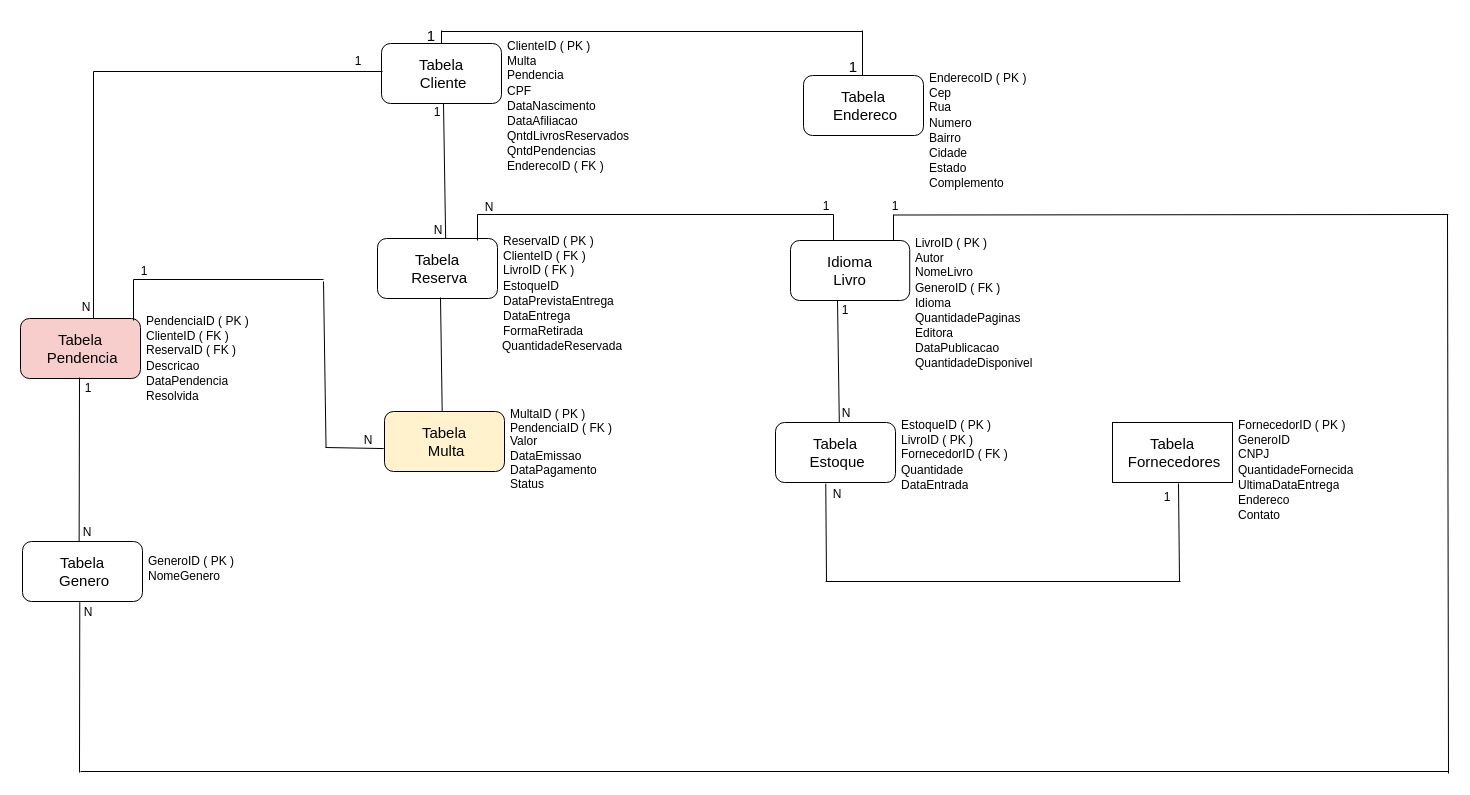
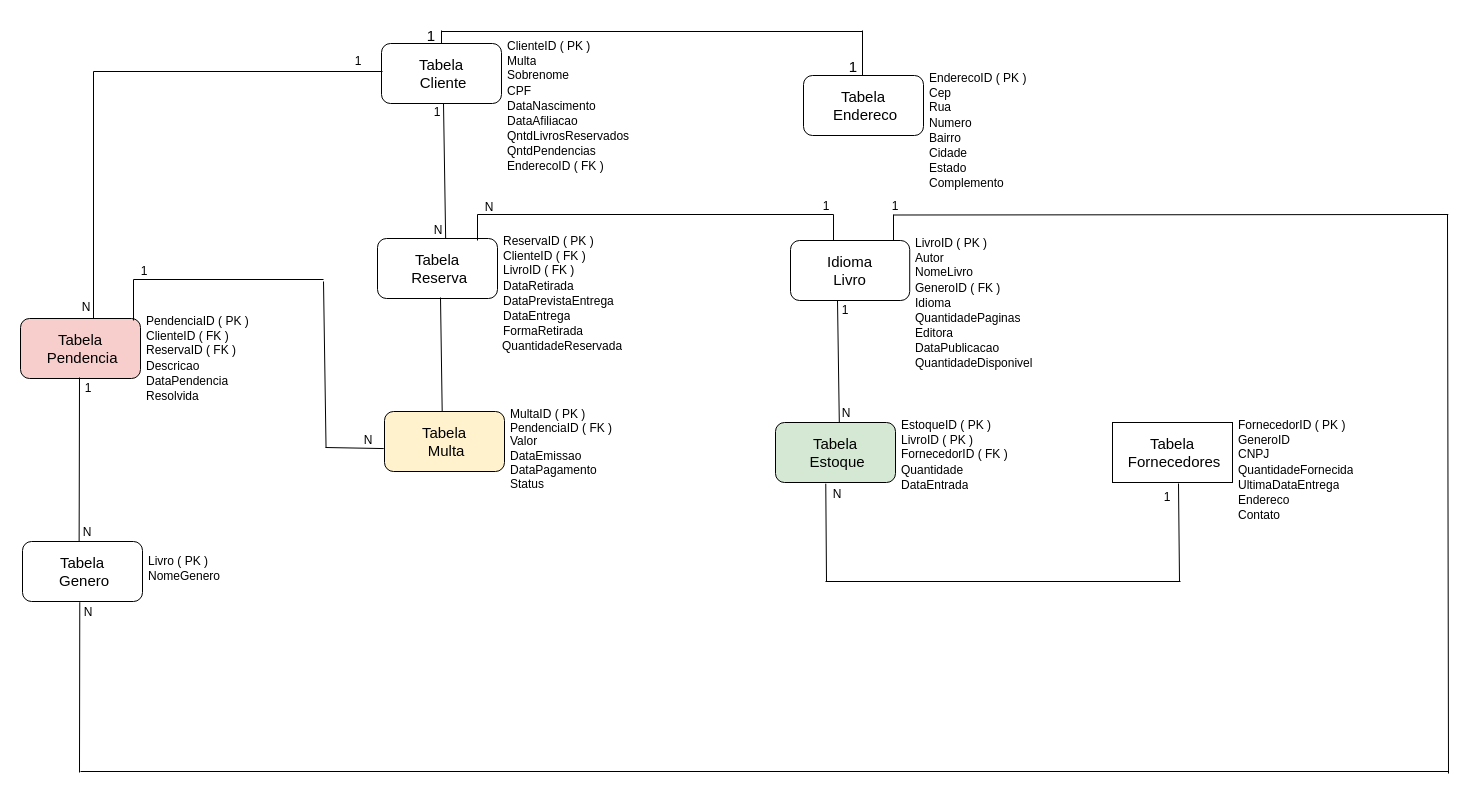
(536, 76) -> (538, 76)
(534, 287) -> (542, 287)
(836, 453) -> (836, 453)
(196, 562) -> (184, 562)
